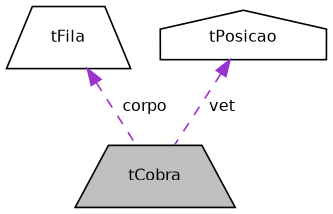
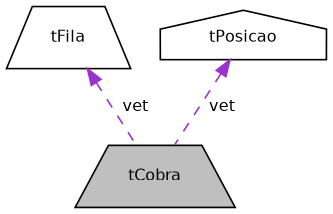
(143, 107) -> (133, 107)
